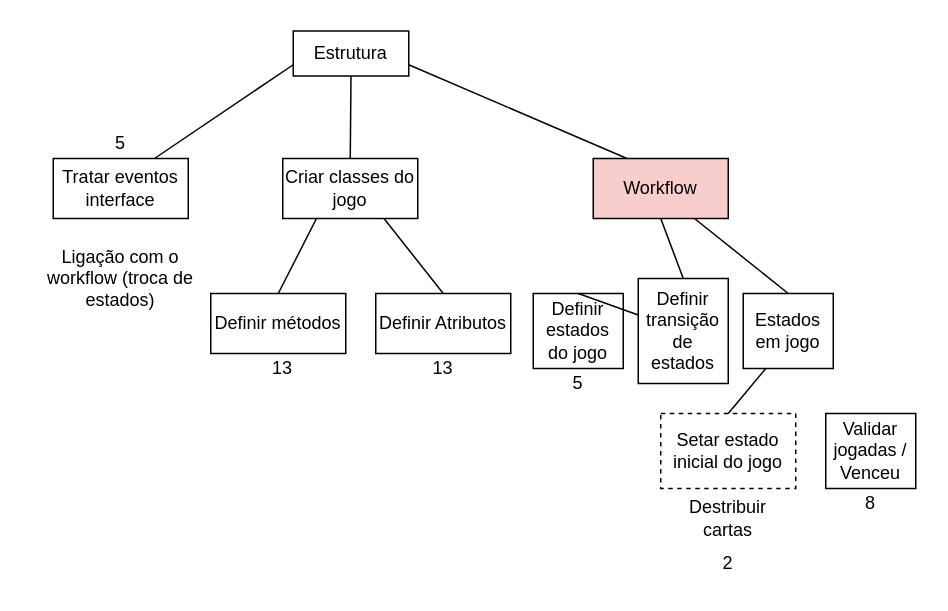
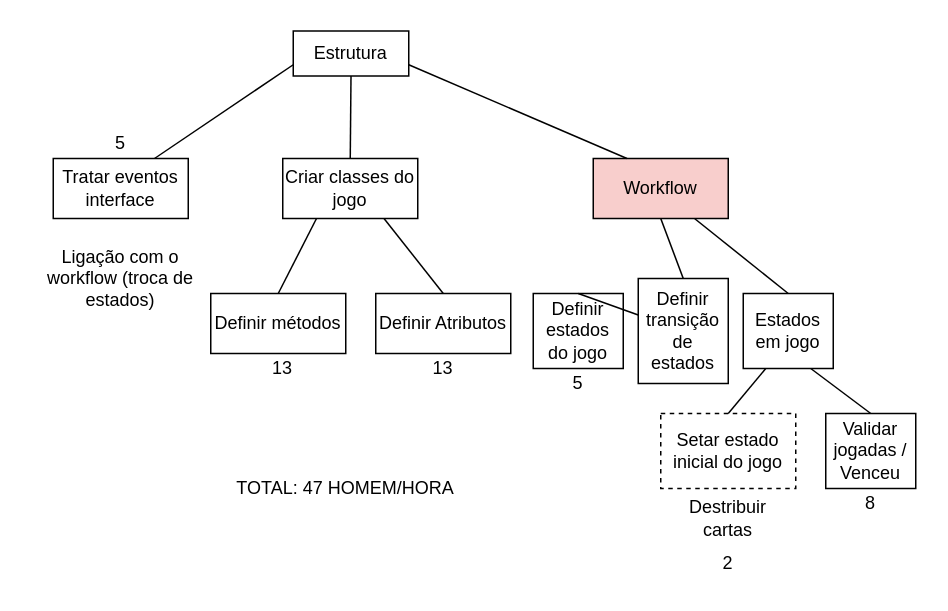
none -> (841, 391)
none -> (346, 488)
